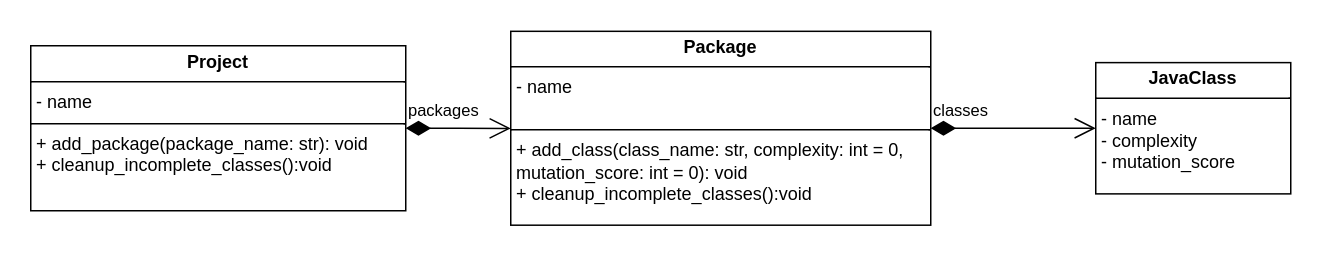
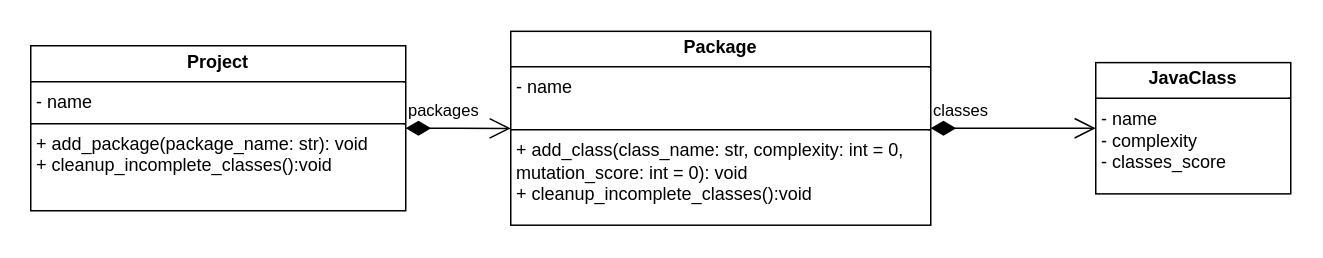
(1172, 105) -> (1167, 105)
